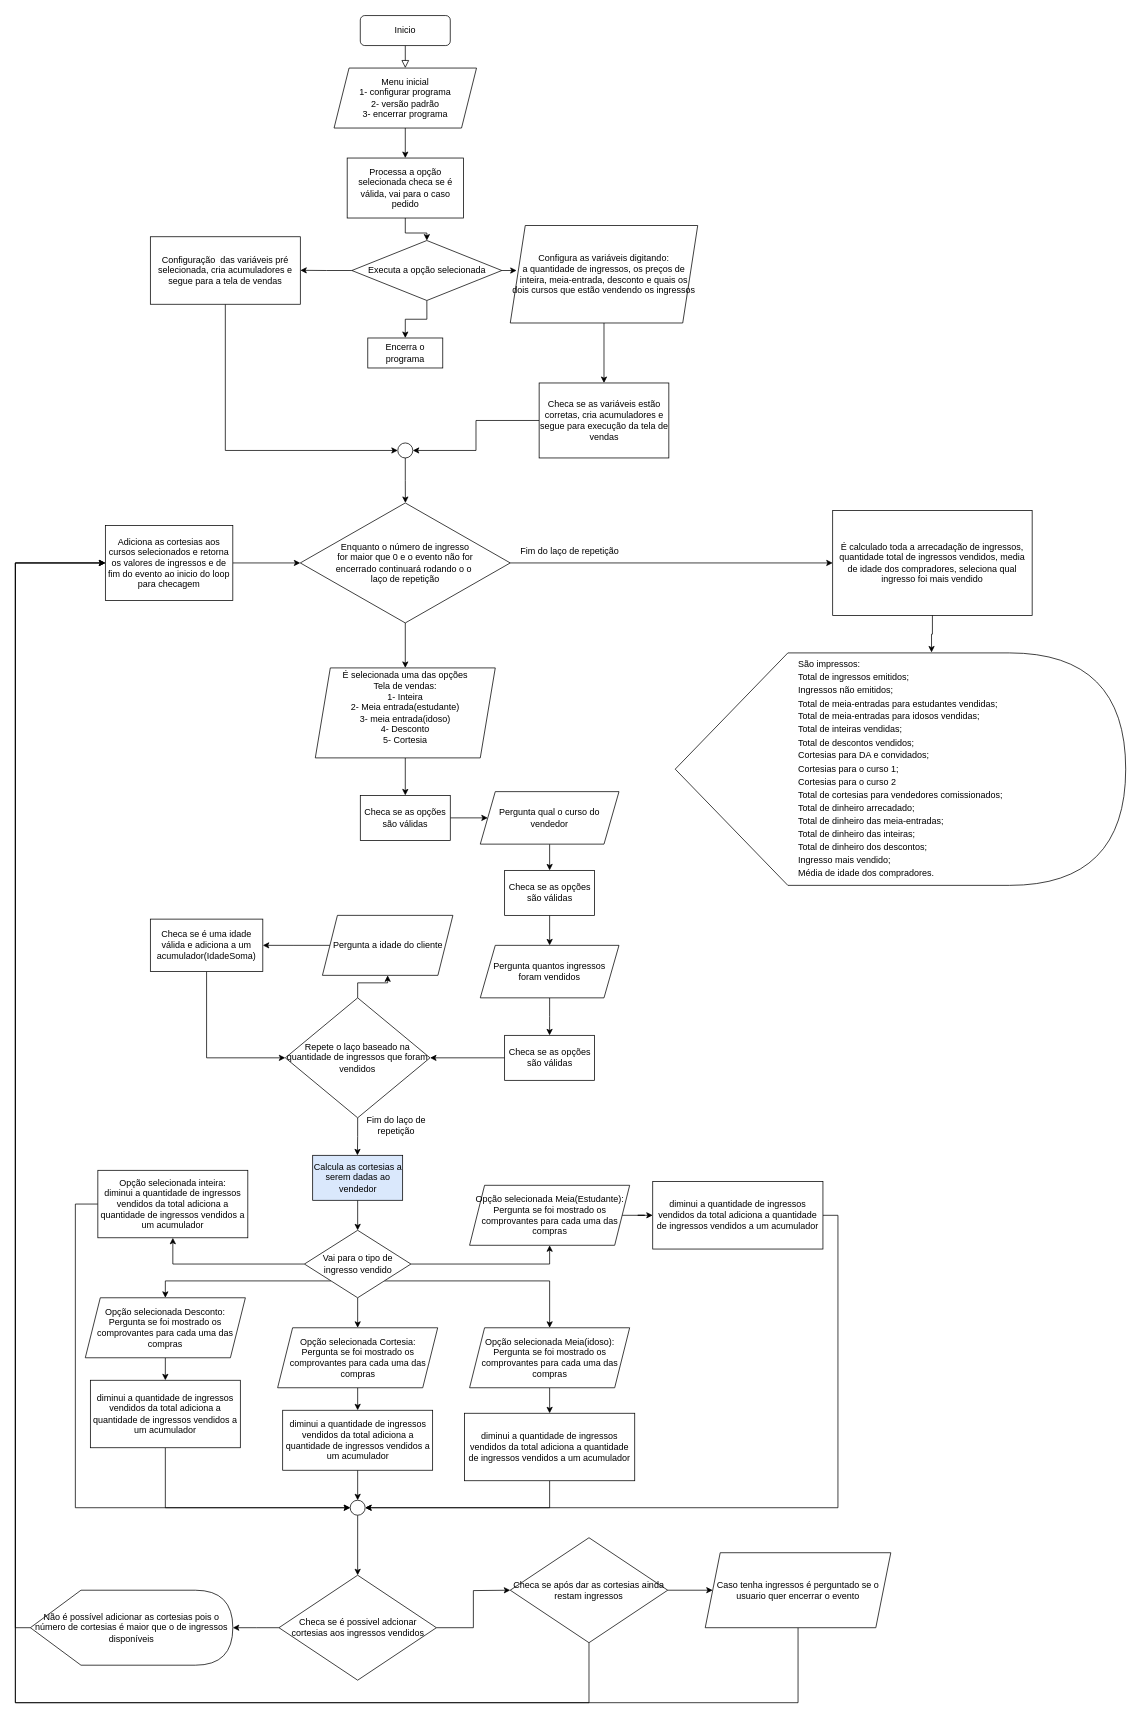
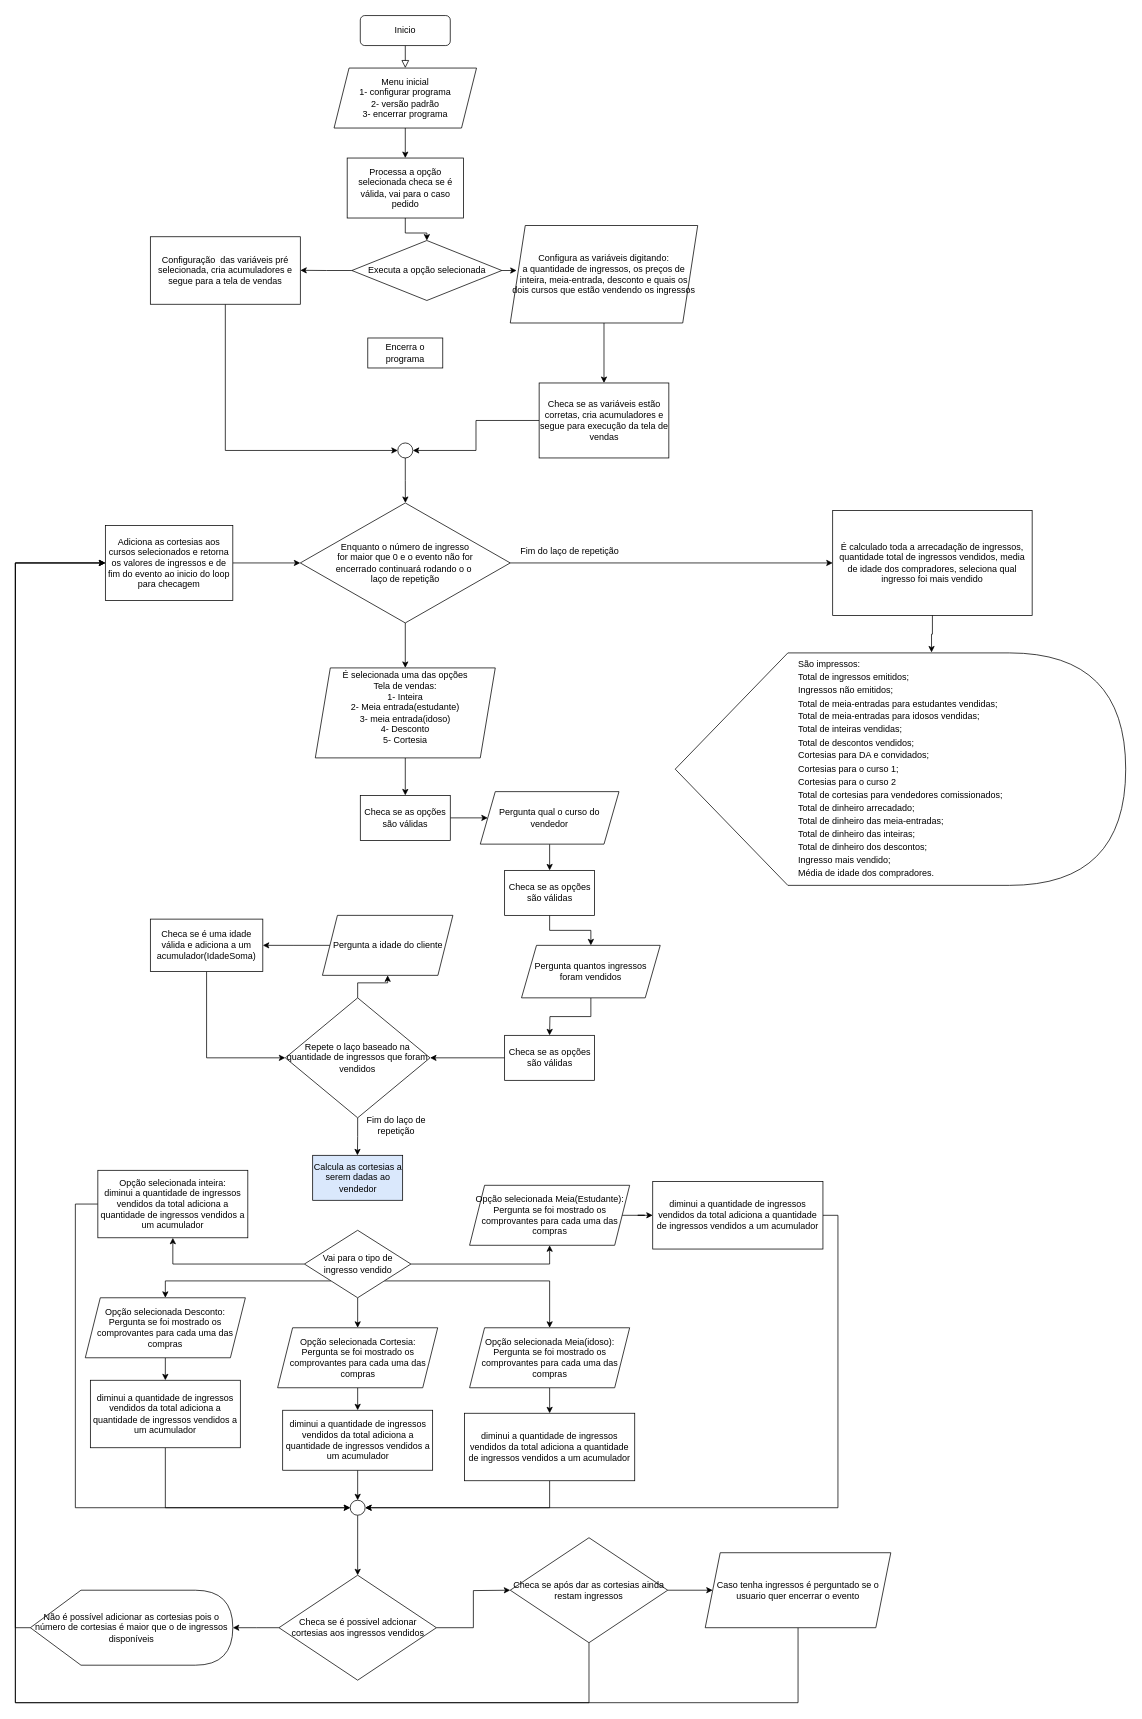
(412, 319) -> none
(550, 972) -> (591, 972)
(358, 1212) -> none
